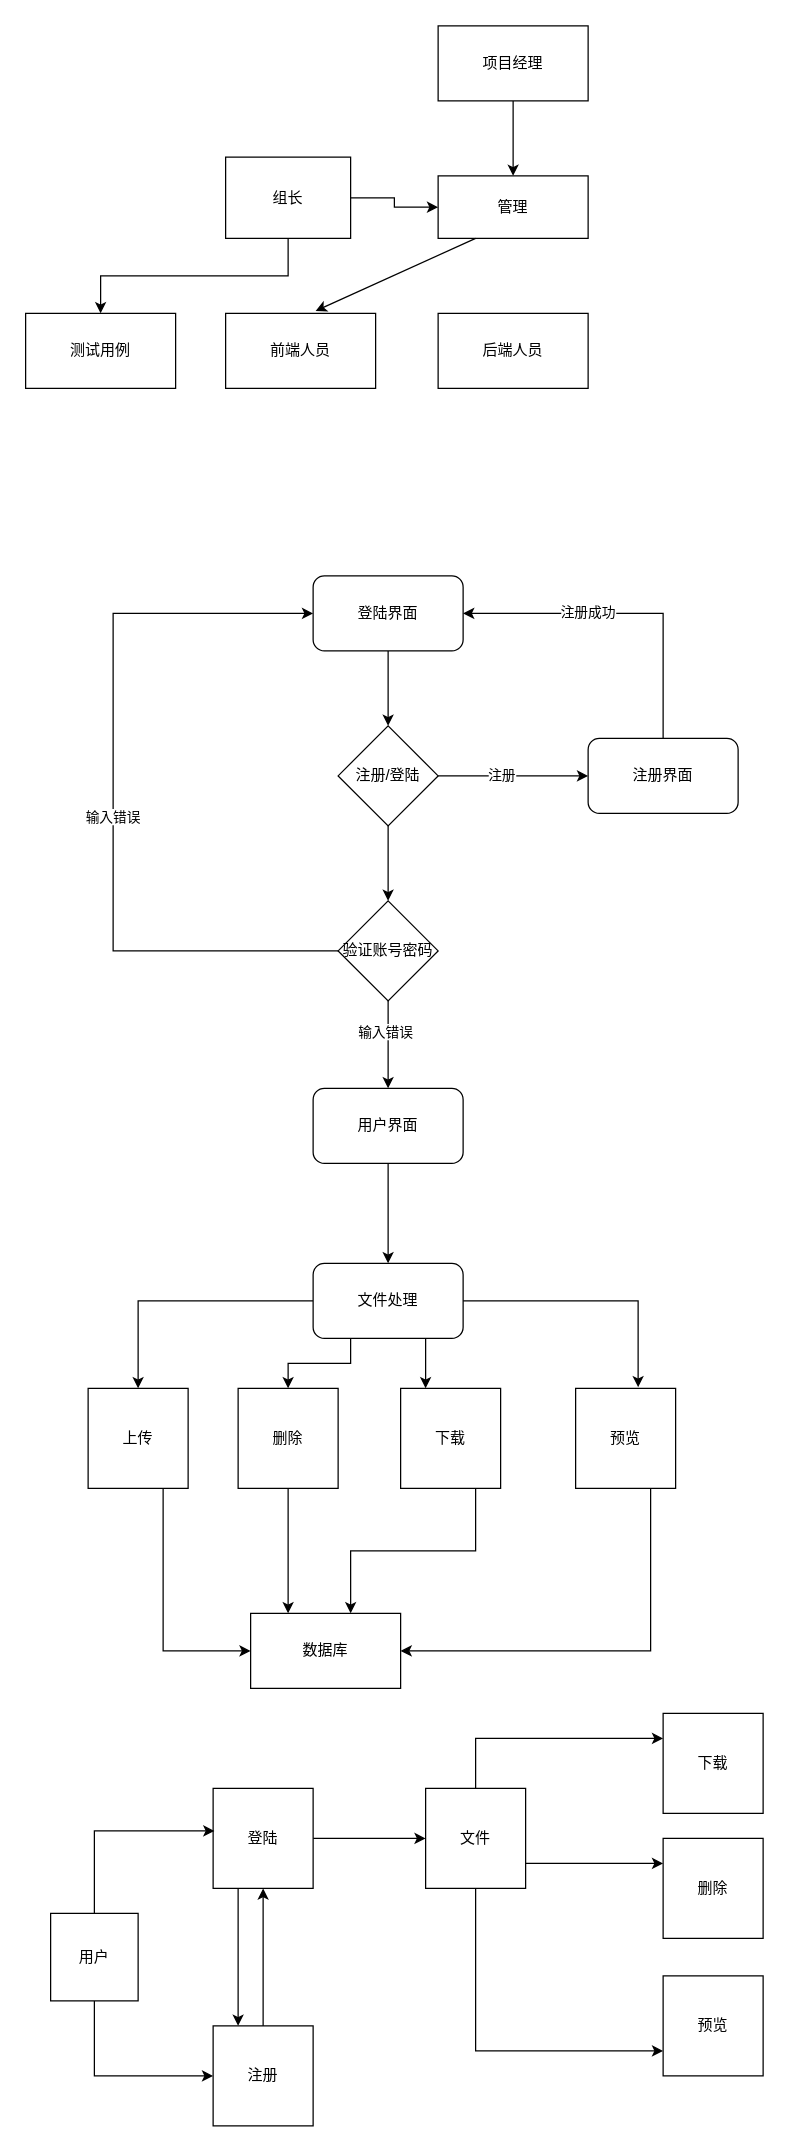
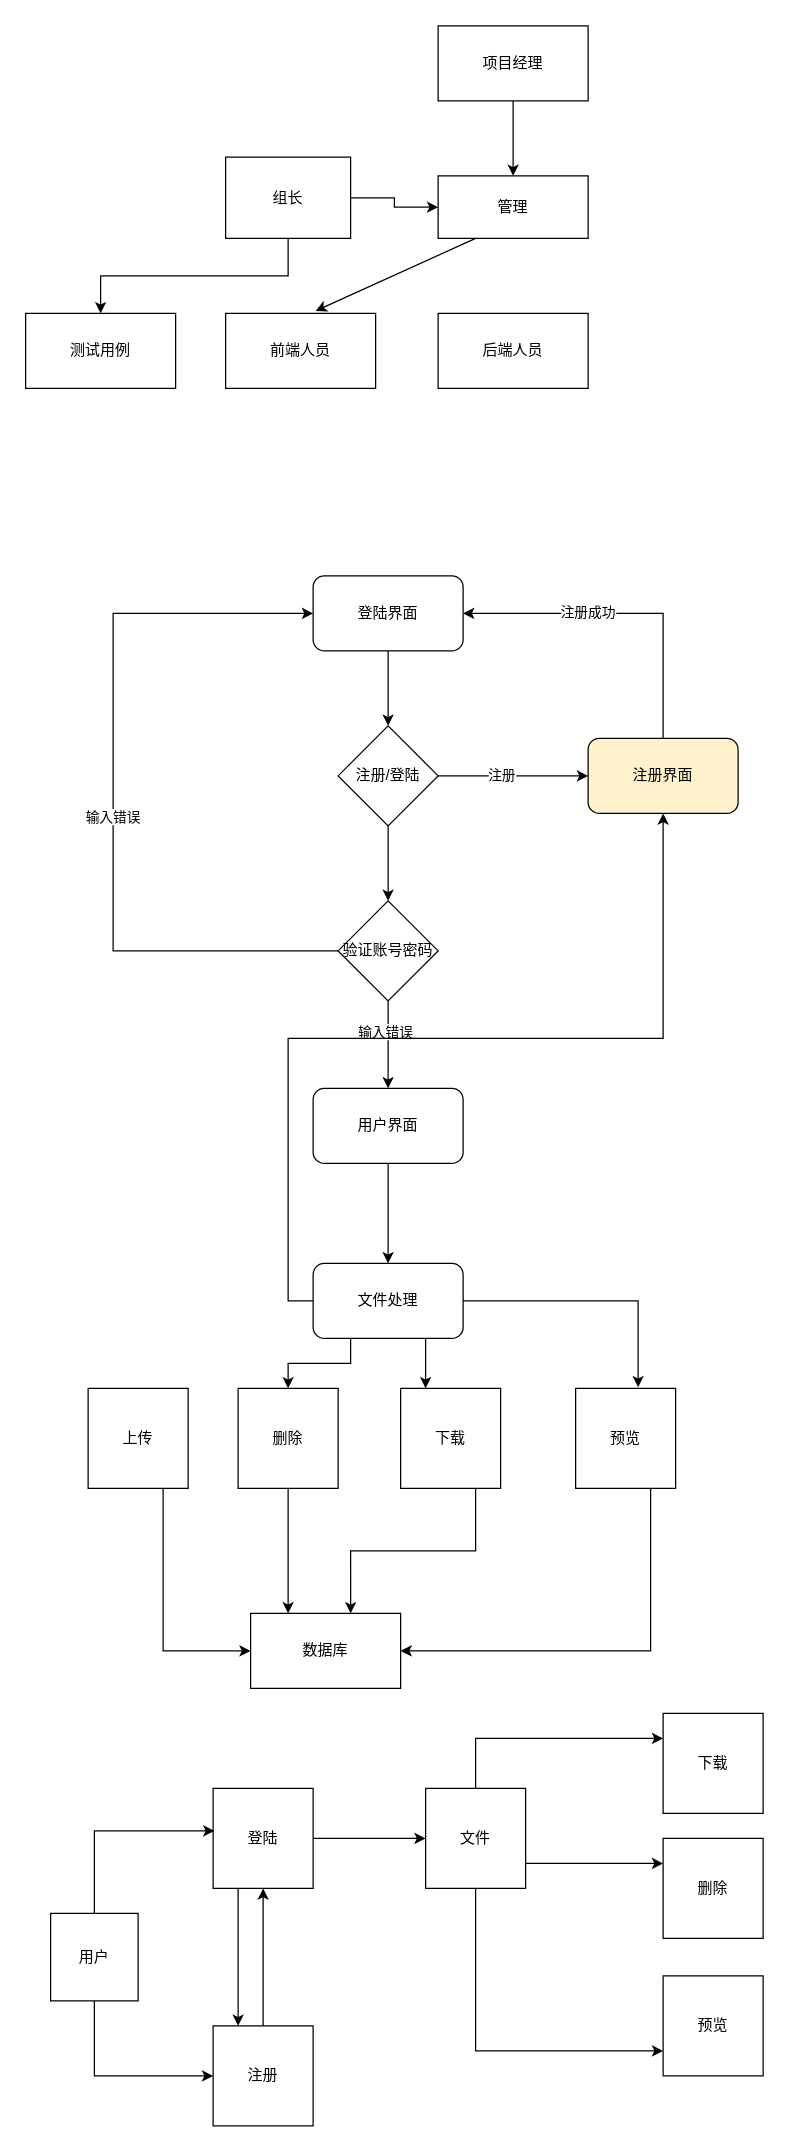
(663, 776) -> (663, 776)
(175, 1301) -> (452, 1038)
